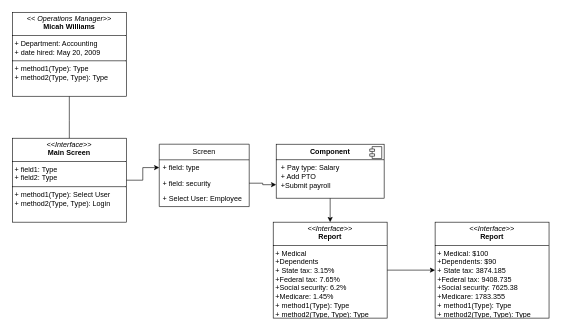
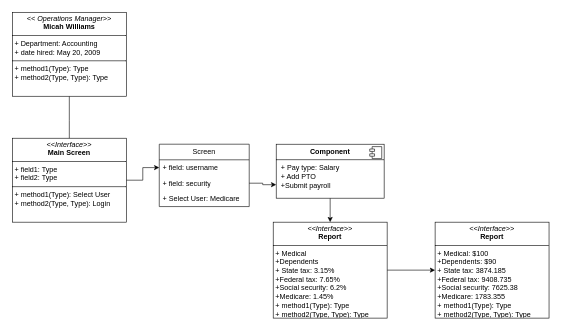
(184, 168) -> (192, 168)
(204, 200) -> (204, 200)
